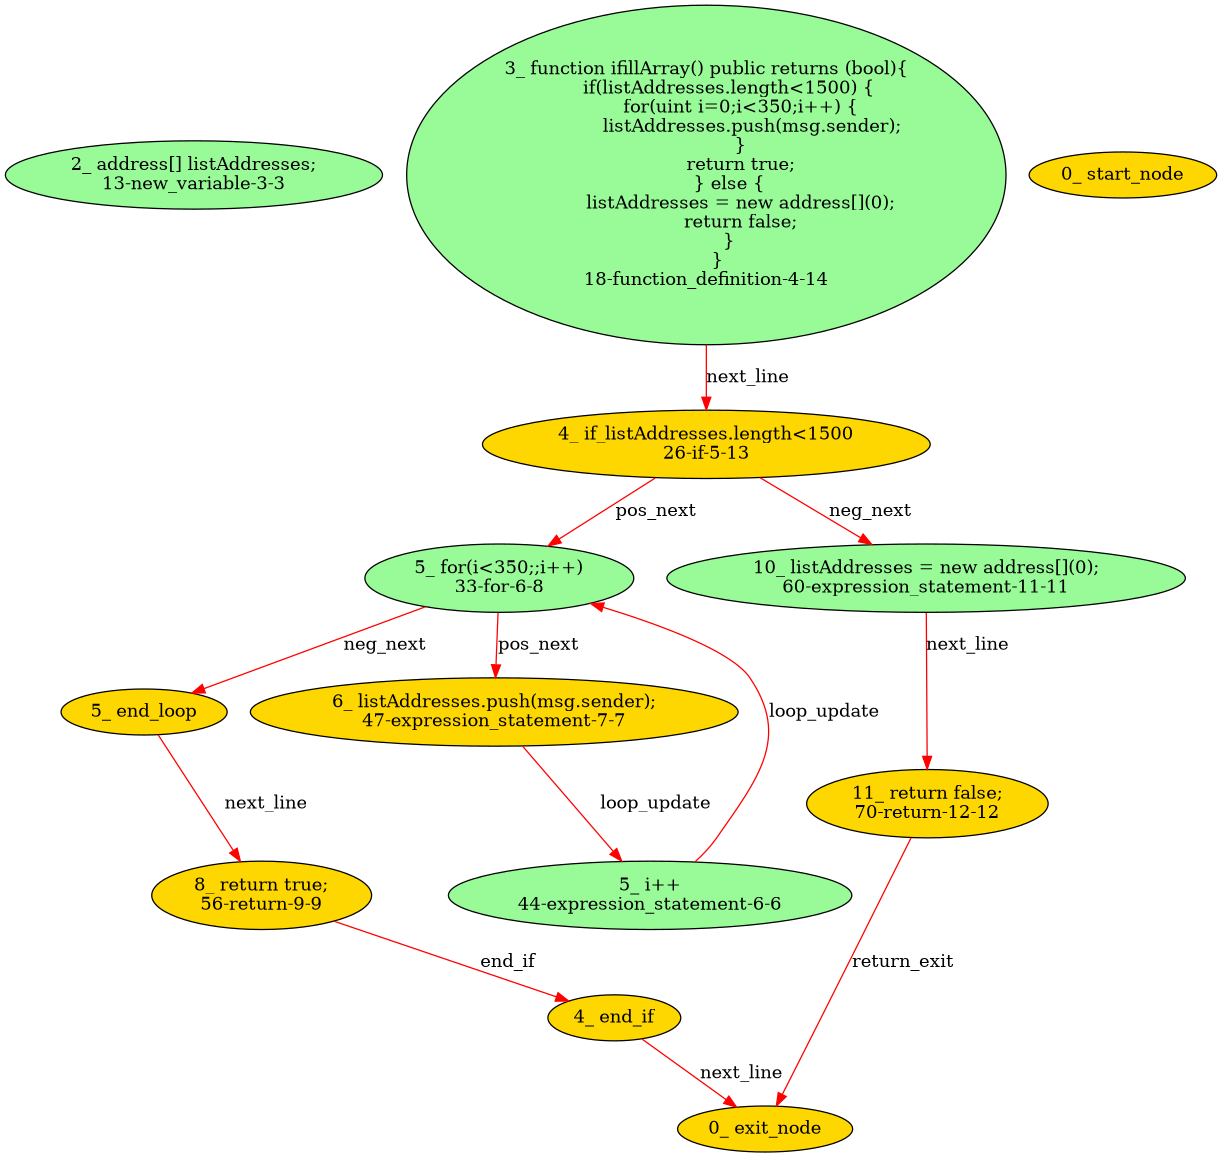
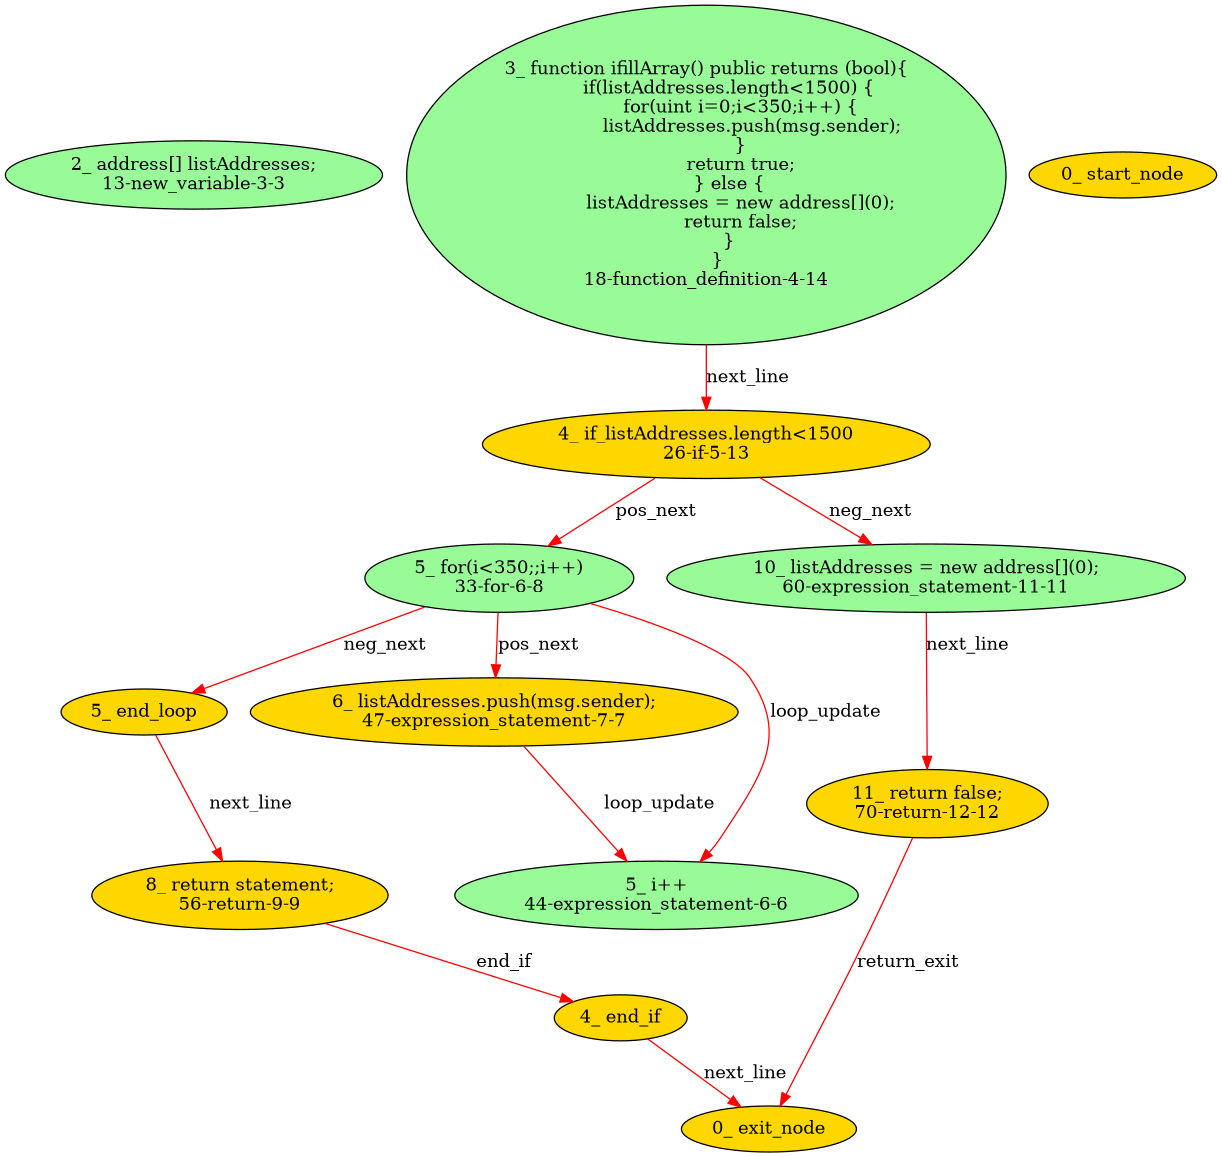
(761, 698) -> (754, 685)
(262, 895) -> (240, 895)
